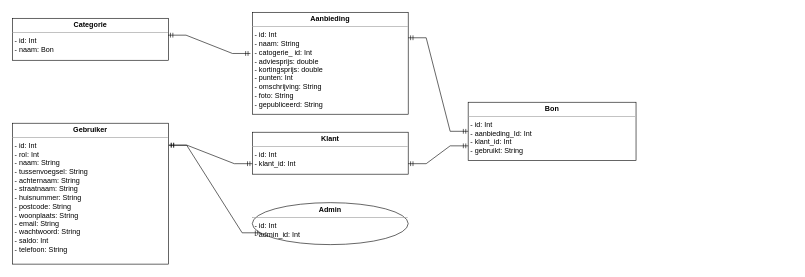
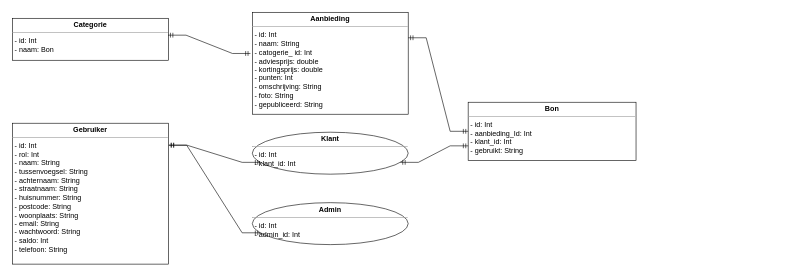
(330, 153) -> (330, 153)
